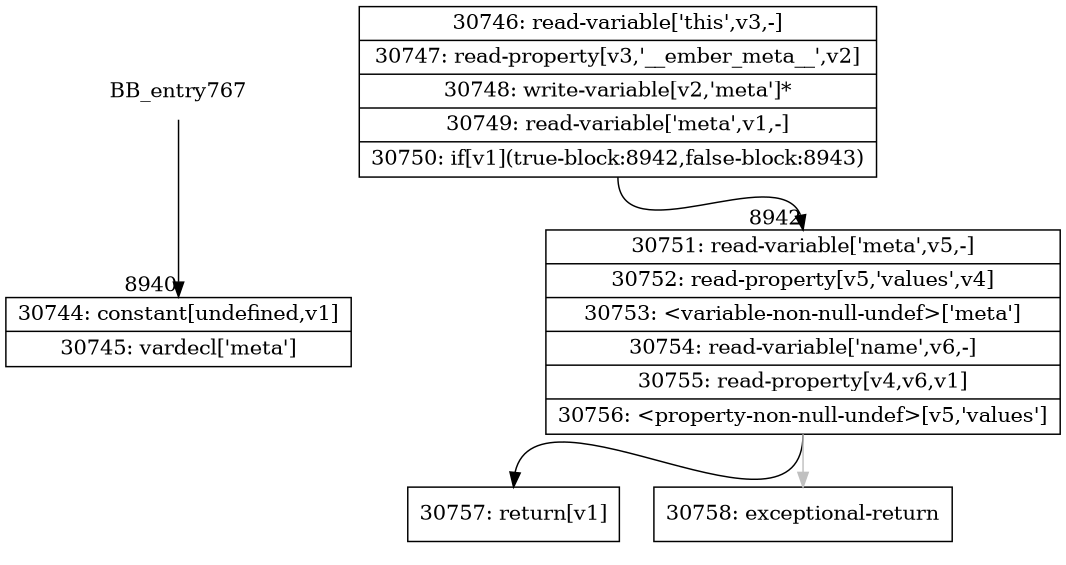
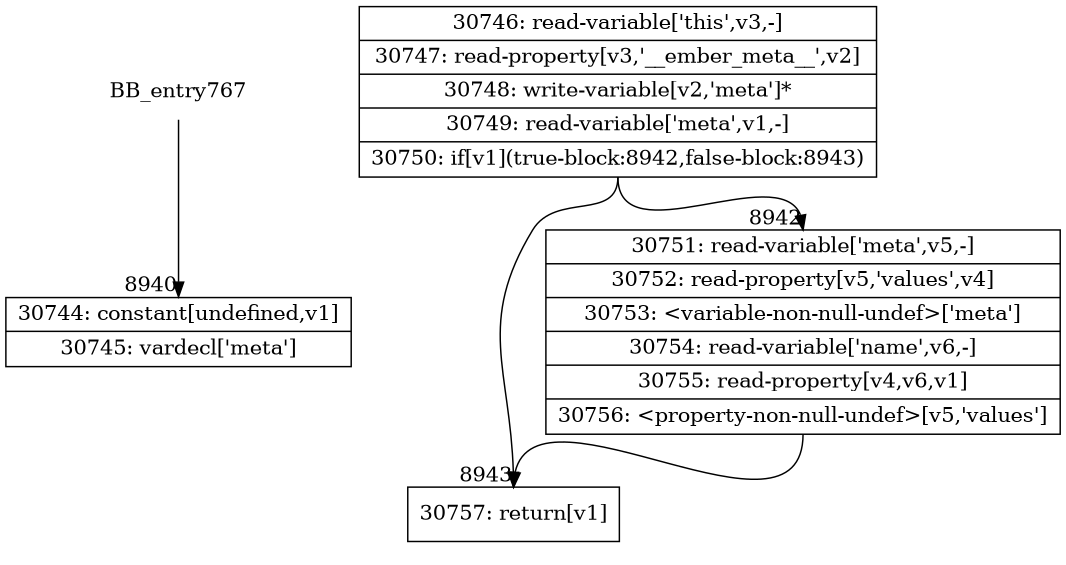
none -> (505, 294)
(803, 514) -> none
